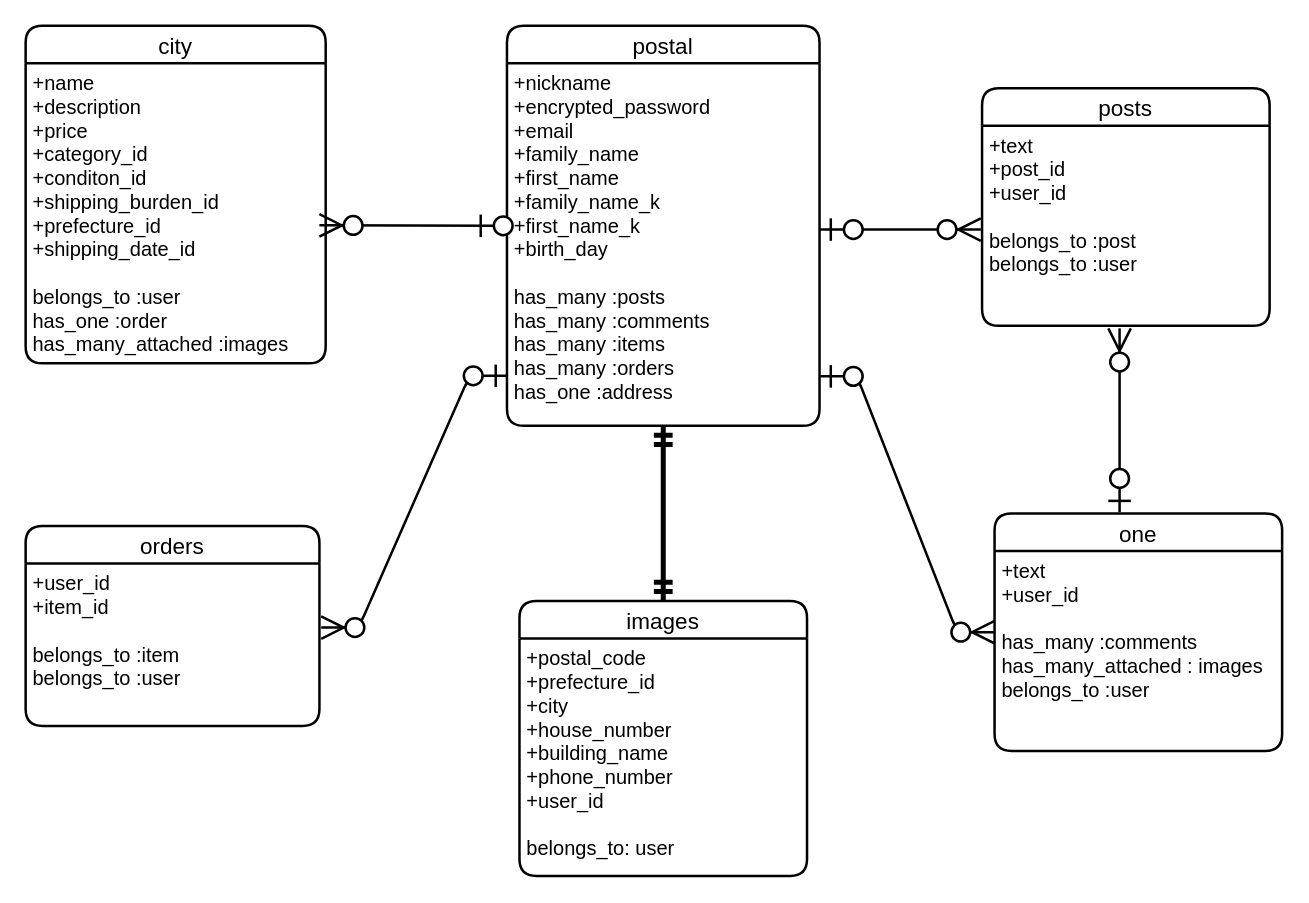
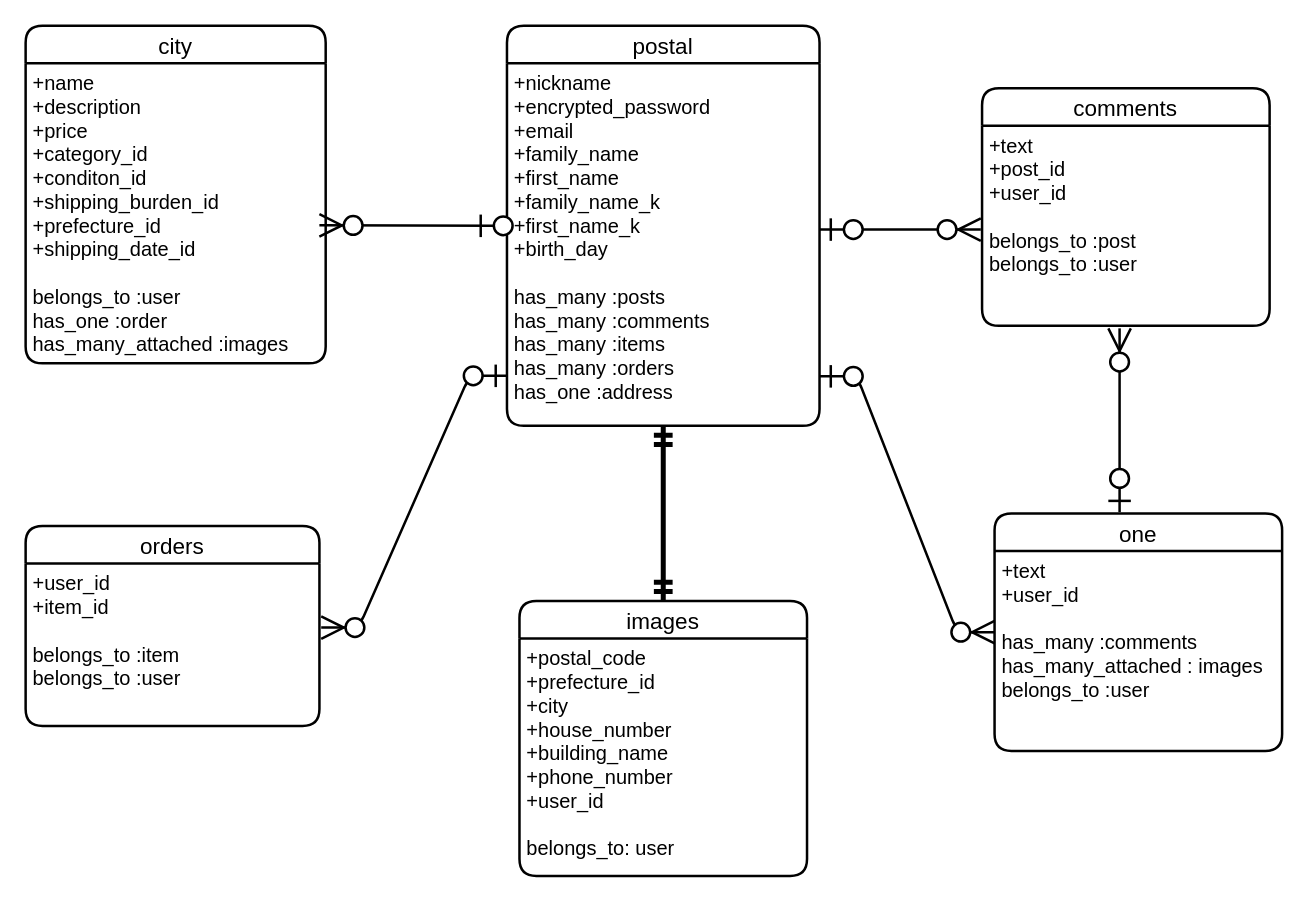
(1125, 109) -> (1125, 109)
